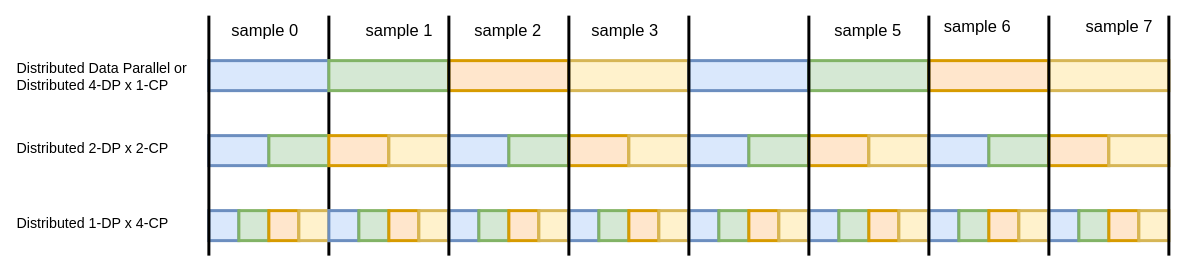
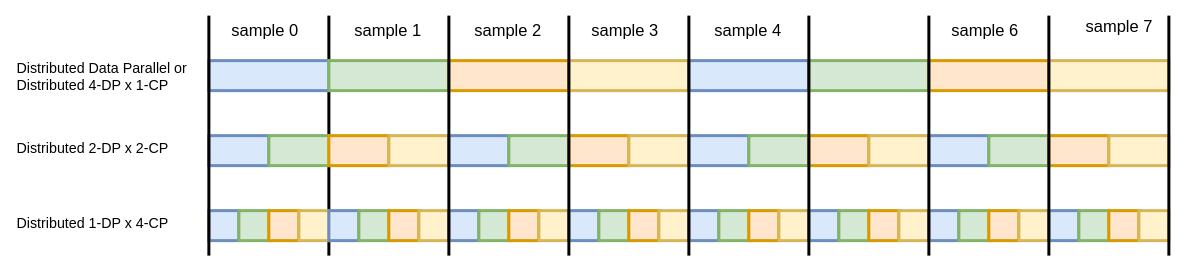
(978, 27) -> (985, 30)
(399, 30) -> (388, 30)
none -> (748, 30)
(868, 30) -> none
